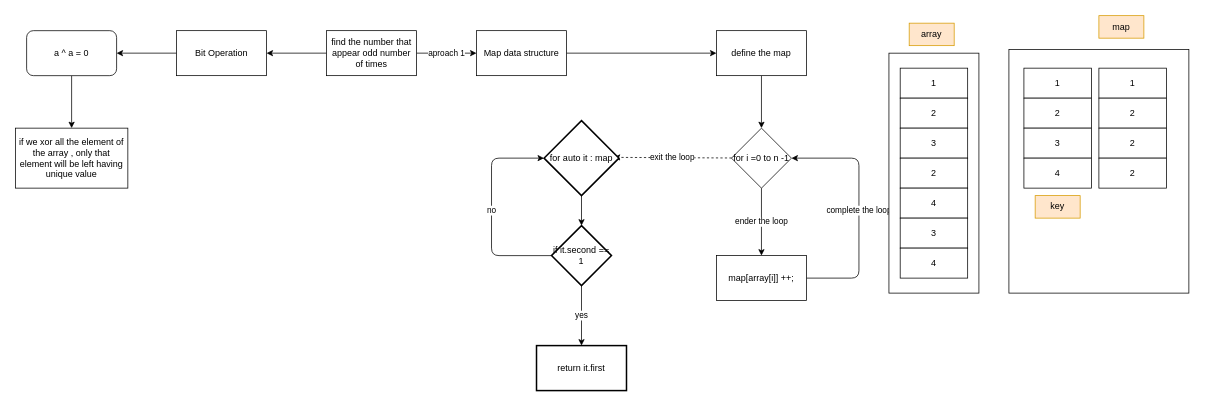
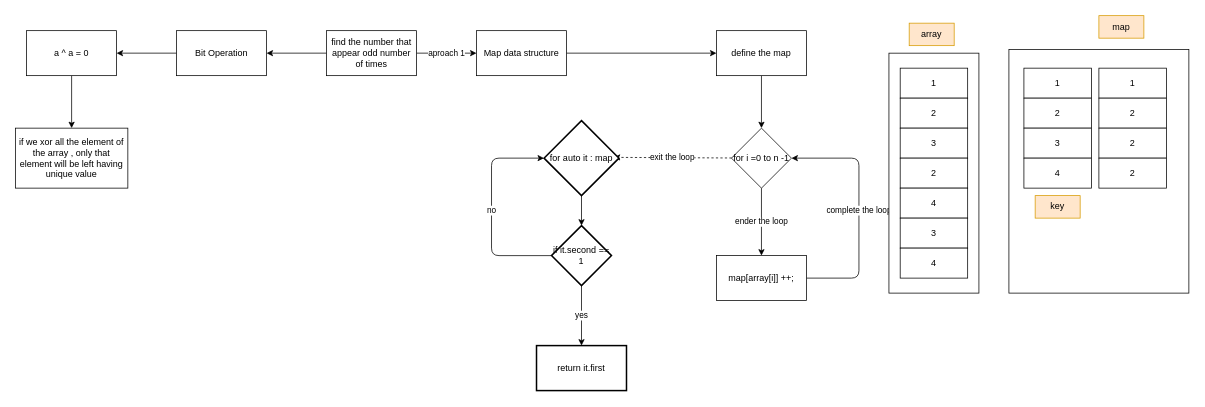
(72, 53) -> (72, 53)
